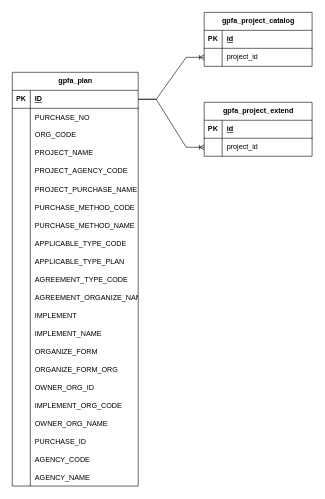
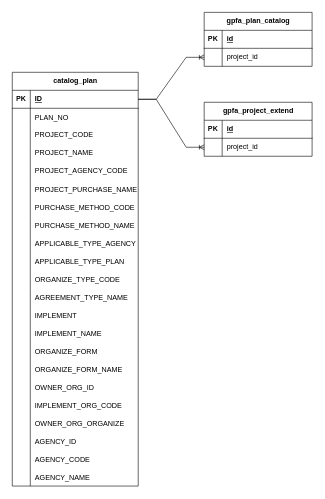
(259, 21) -> (259, 21)
(76, 81) -> (76, 81)
(57, 118) -> (49, 118)
(51, 135) -> (59, 135)
(75, 244) -> (79, 244)
(73, 280) -> (71, 280)
(81, 298) -> (73, 298)
(69, 370) -> (71, 370)
(63, 424) -> (71, 424)
(57, 442) -> (53, 442)
